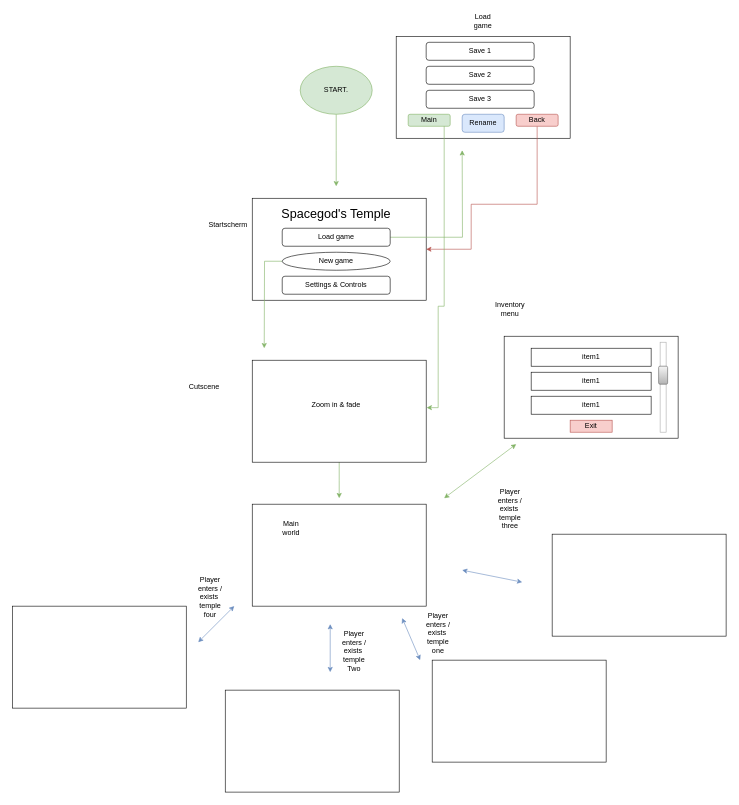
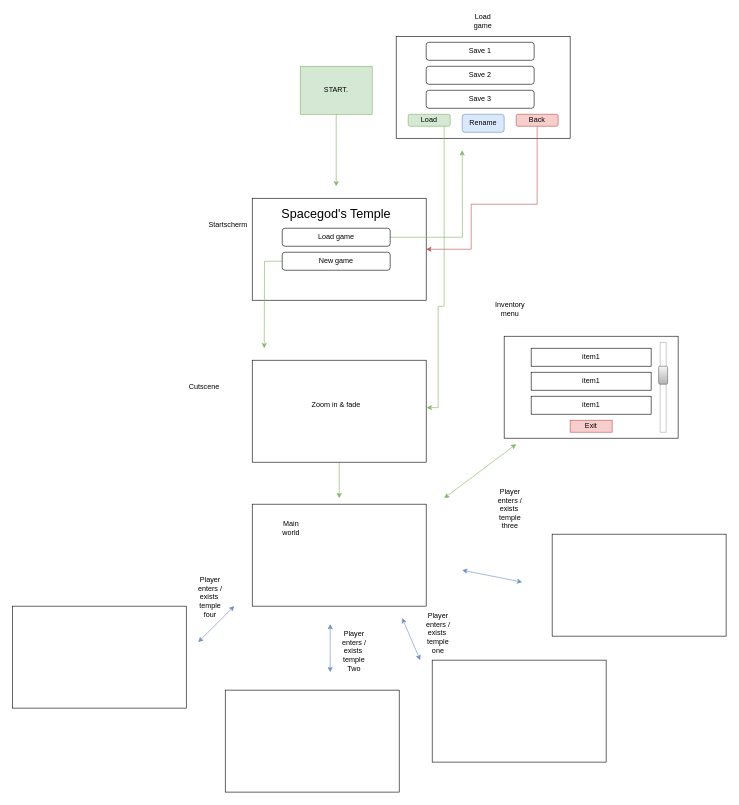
(336, 90) -> (336, 90)
(429, 120) -> (429, 120)
(336, 261) -> (336, 261)
(336, 285) -> none
